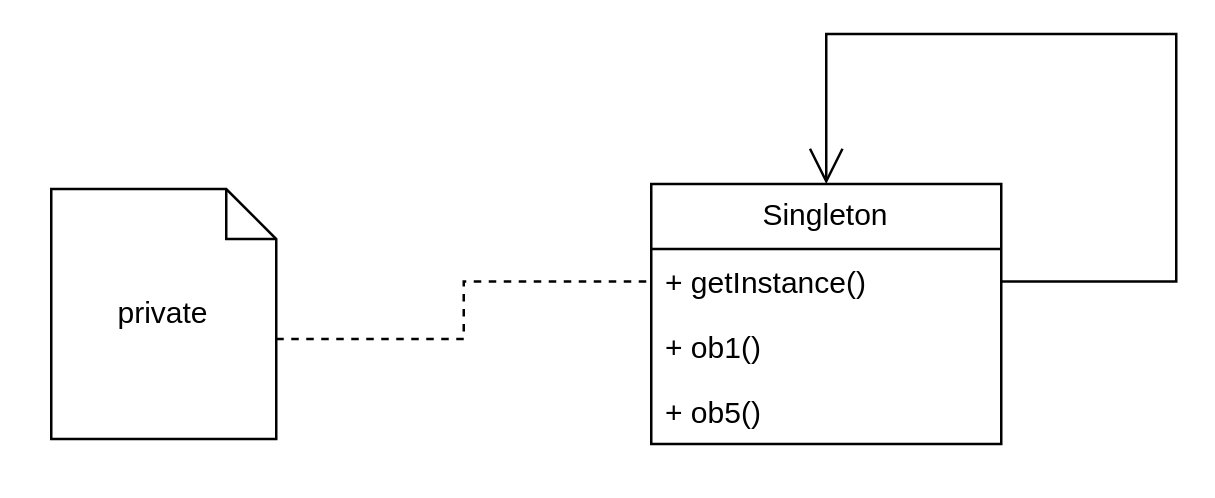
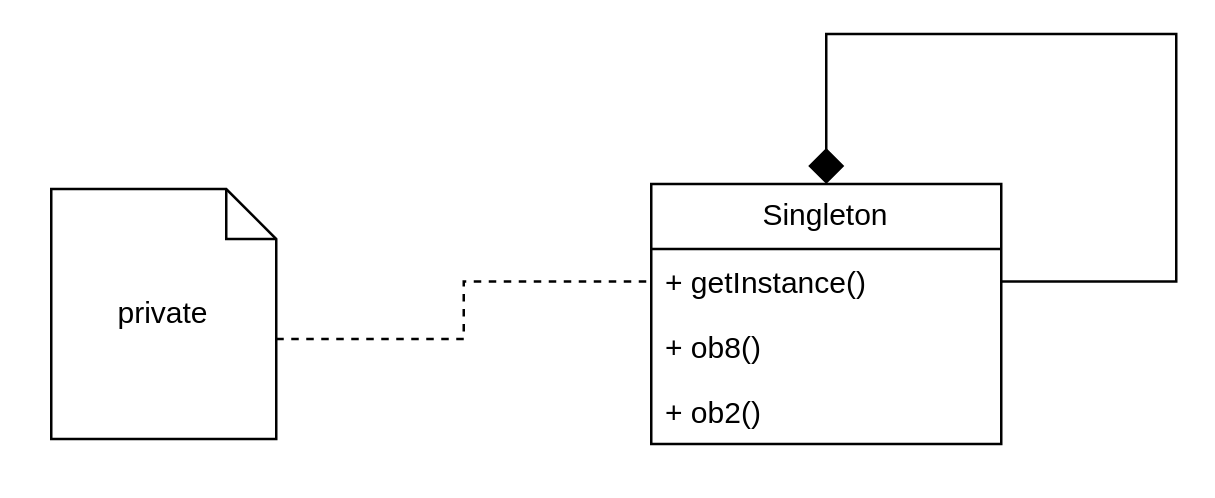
(826, 163) -> (826, 148)
(721, 349) -> (721, 349)
(721, 414) -> (721, 414)
